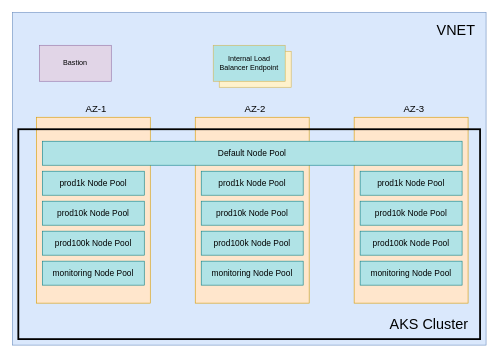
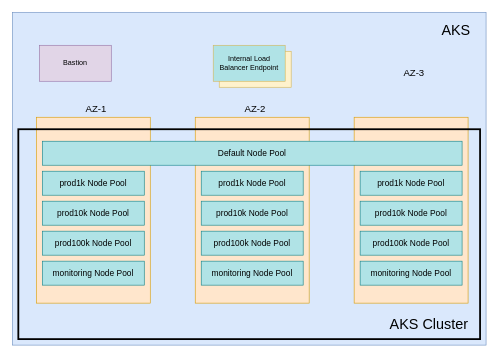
(456, 30) -> (456, 30)
(414, 108) -> (414, 72)
